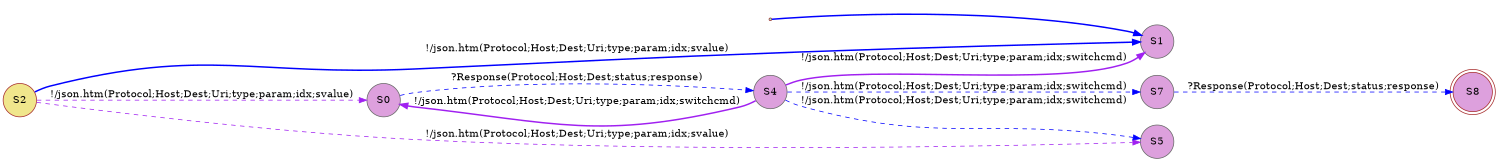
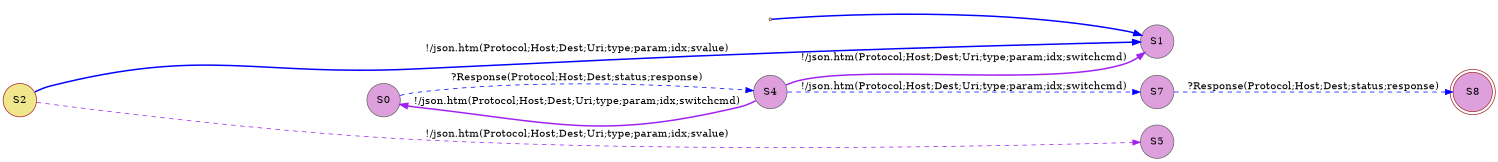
(198, 100) -> none
(958, 128) -> none
